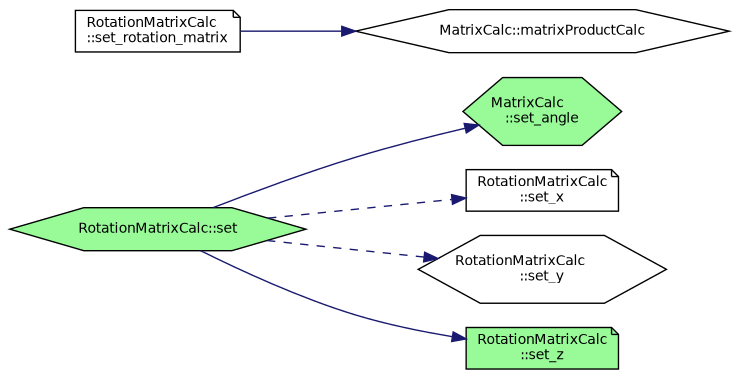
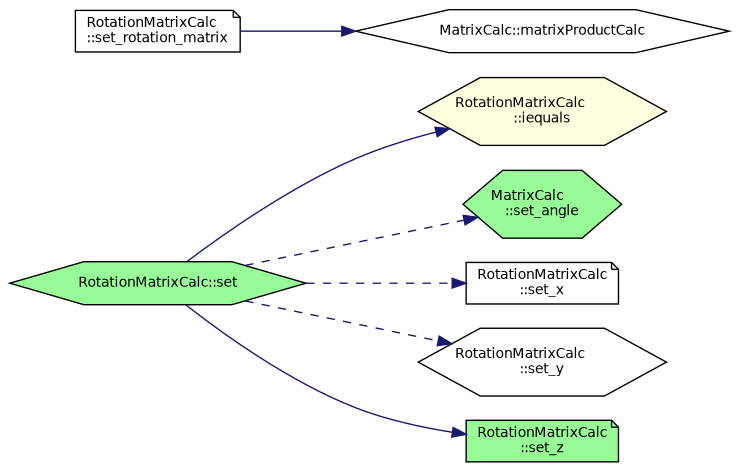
none -> (542, 111)
(338, 163) -> (355, 243)
